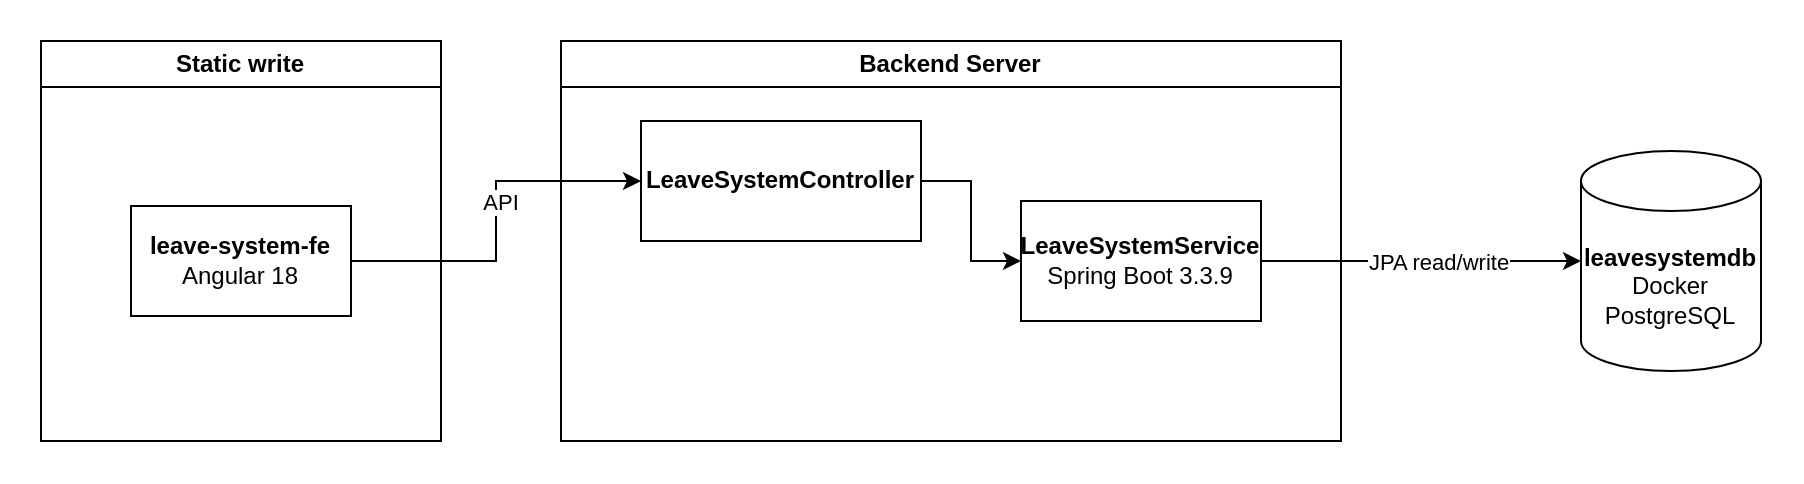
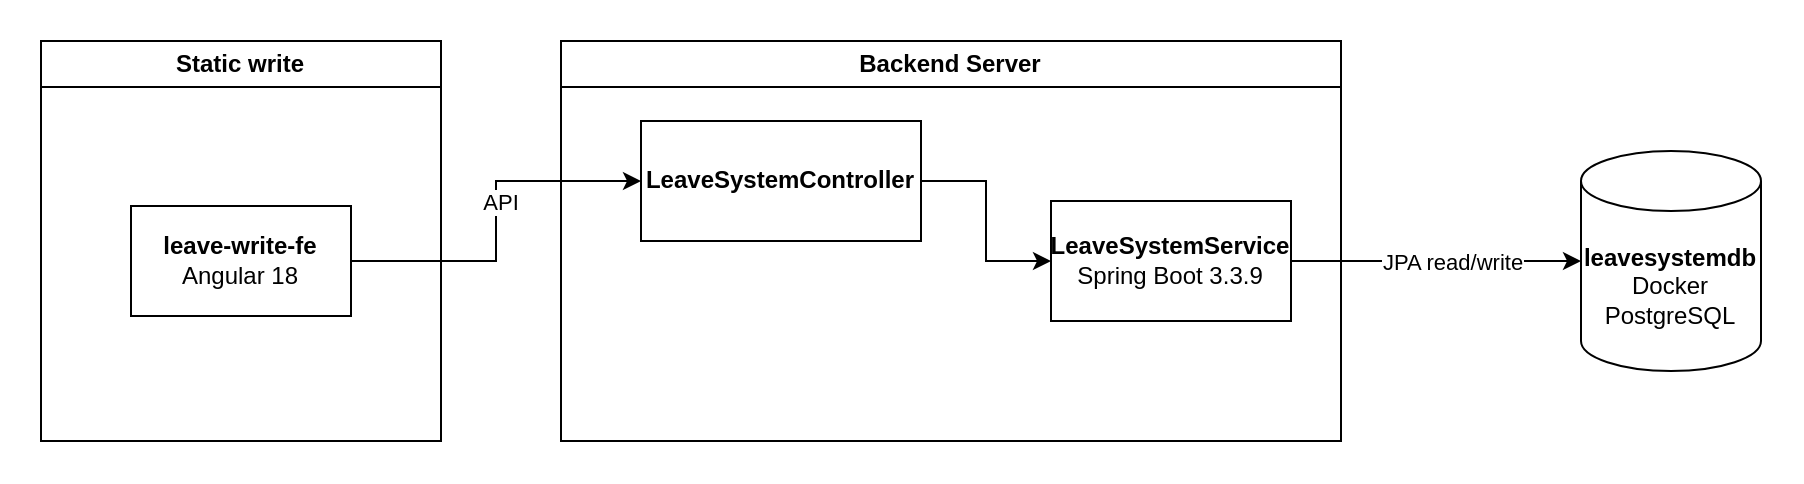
(241, 261) -> (241, 261)
(1141, 261) -> (1171, 261)
